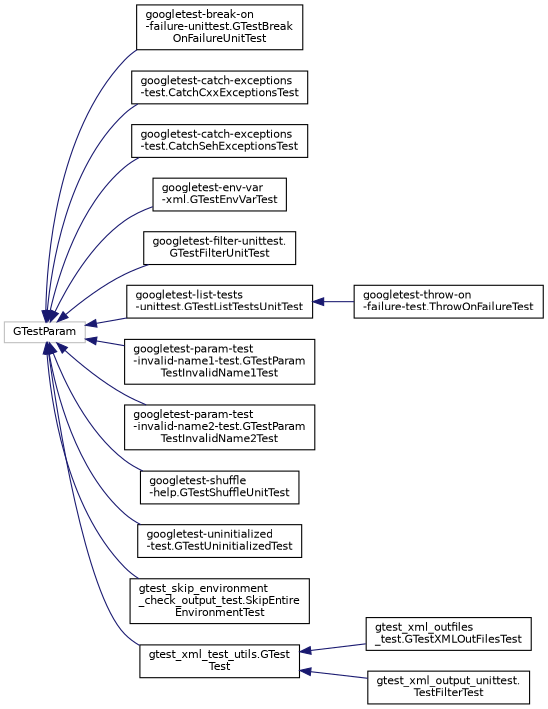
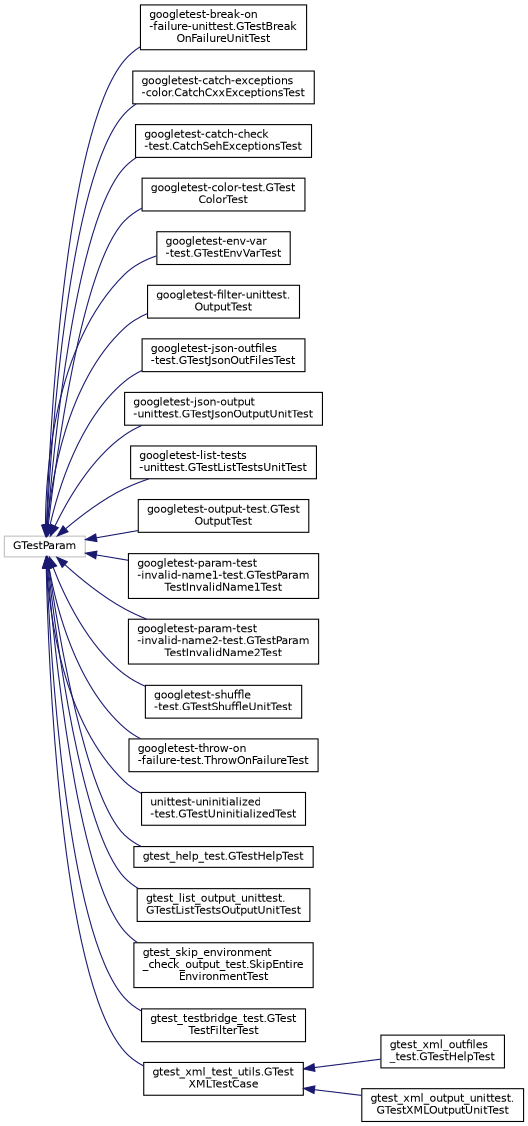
(220, 87) -> (224, 87)
(220, 141) -> (224, 141)
(220, 195) -> (224, 248)
none -> (224, 195)
(220, 248) -> (224, 302)
(339, 302) -> (78, 663)
none -> (224, 355)
none -> (224, 409)
(220, 488) -> (224, 702)
none -> (224, 516)
(220, 541) -> (224, 809)
(449, 634) -> (443, 1052)
(220, 661) -> (224, 1079)
(449, 688) -> (443, 1105)
none -> (224, 857)
none -> (224, 905)
none -> (224, 1025)
